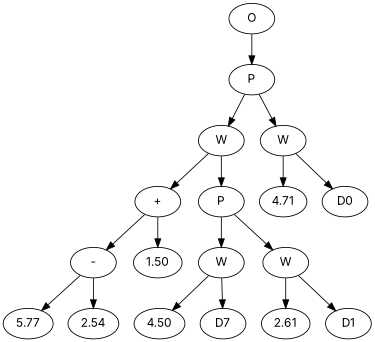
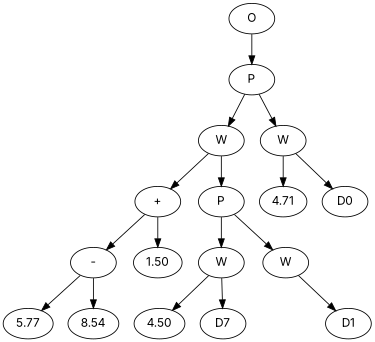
(93, 324) -> (93, 324)
(286, 324) -> none
